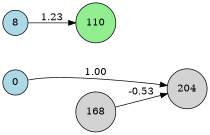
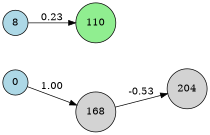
(52, 18) -> (52, 18)
(94, 79) -> (49, 95)
